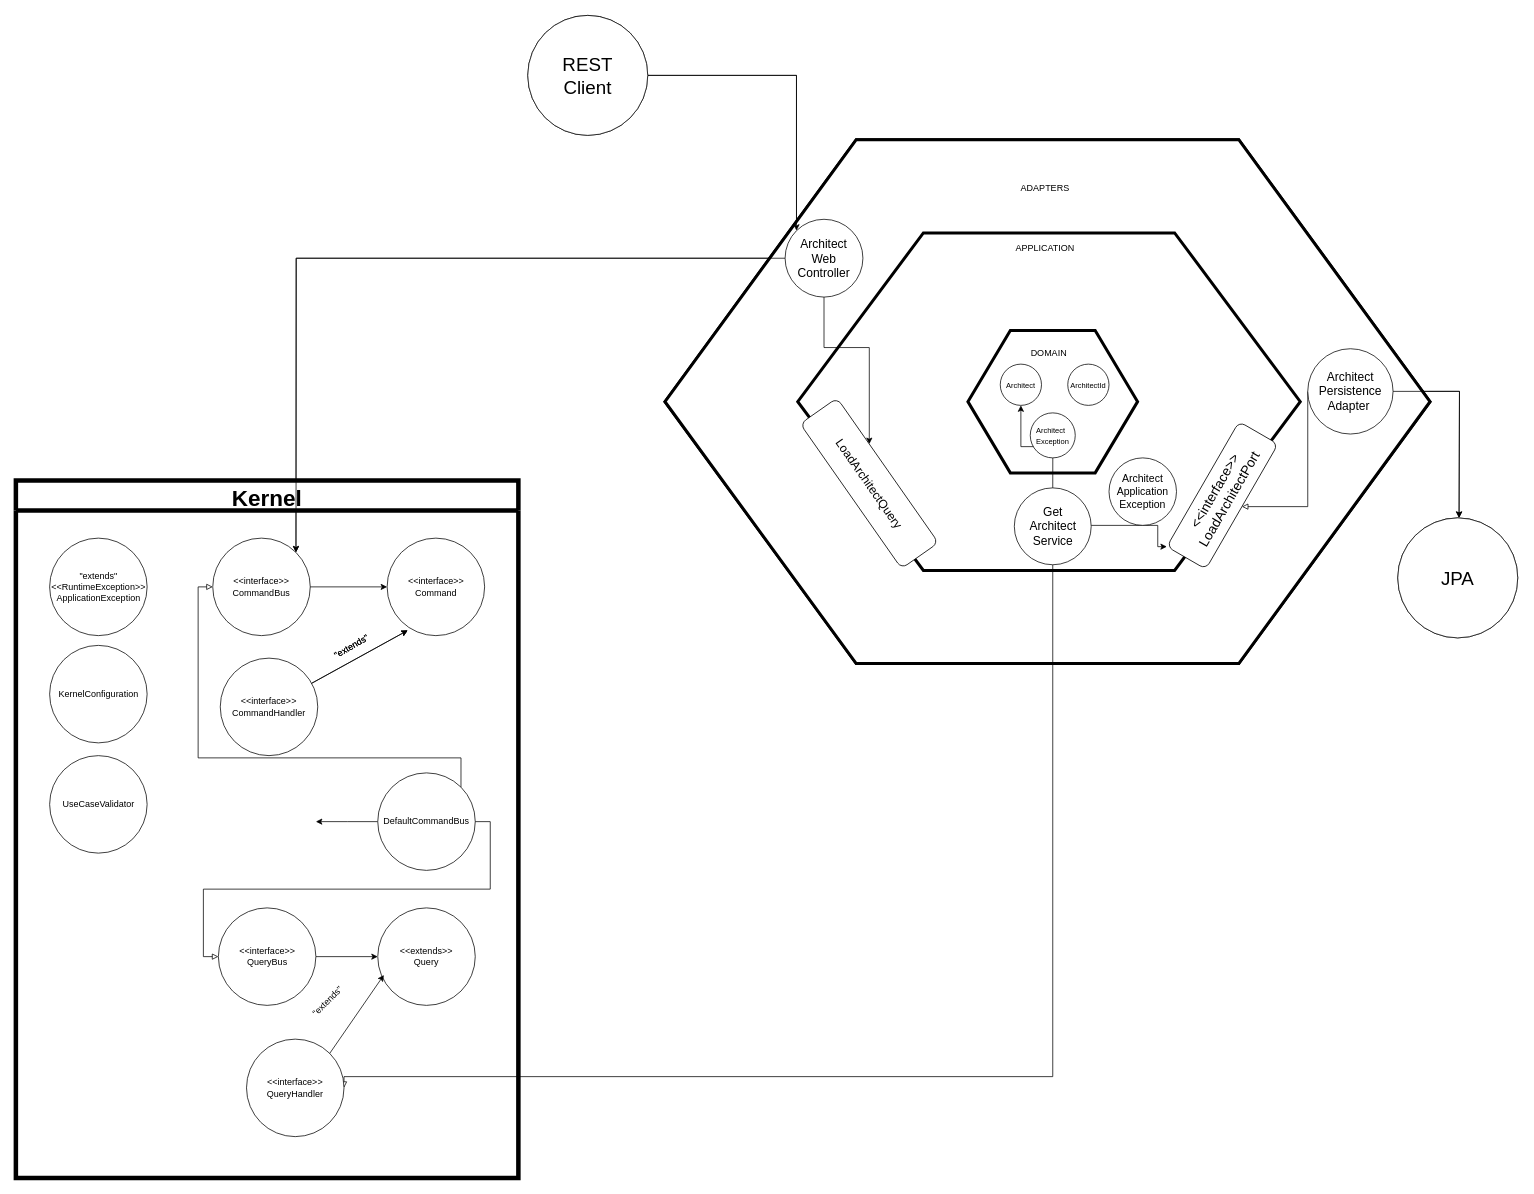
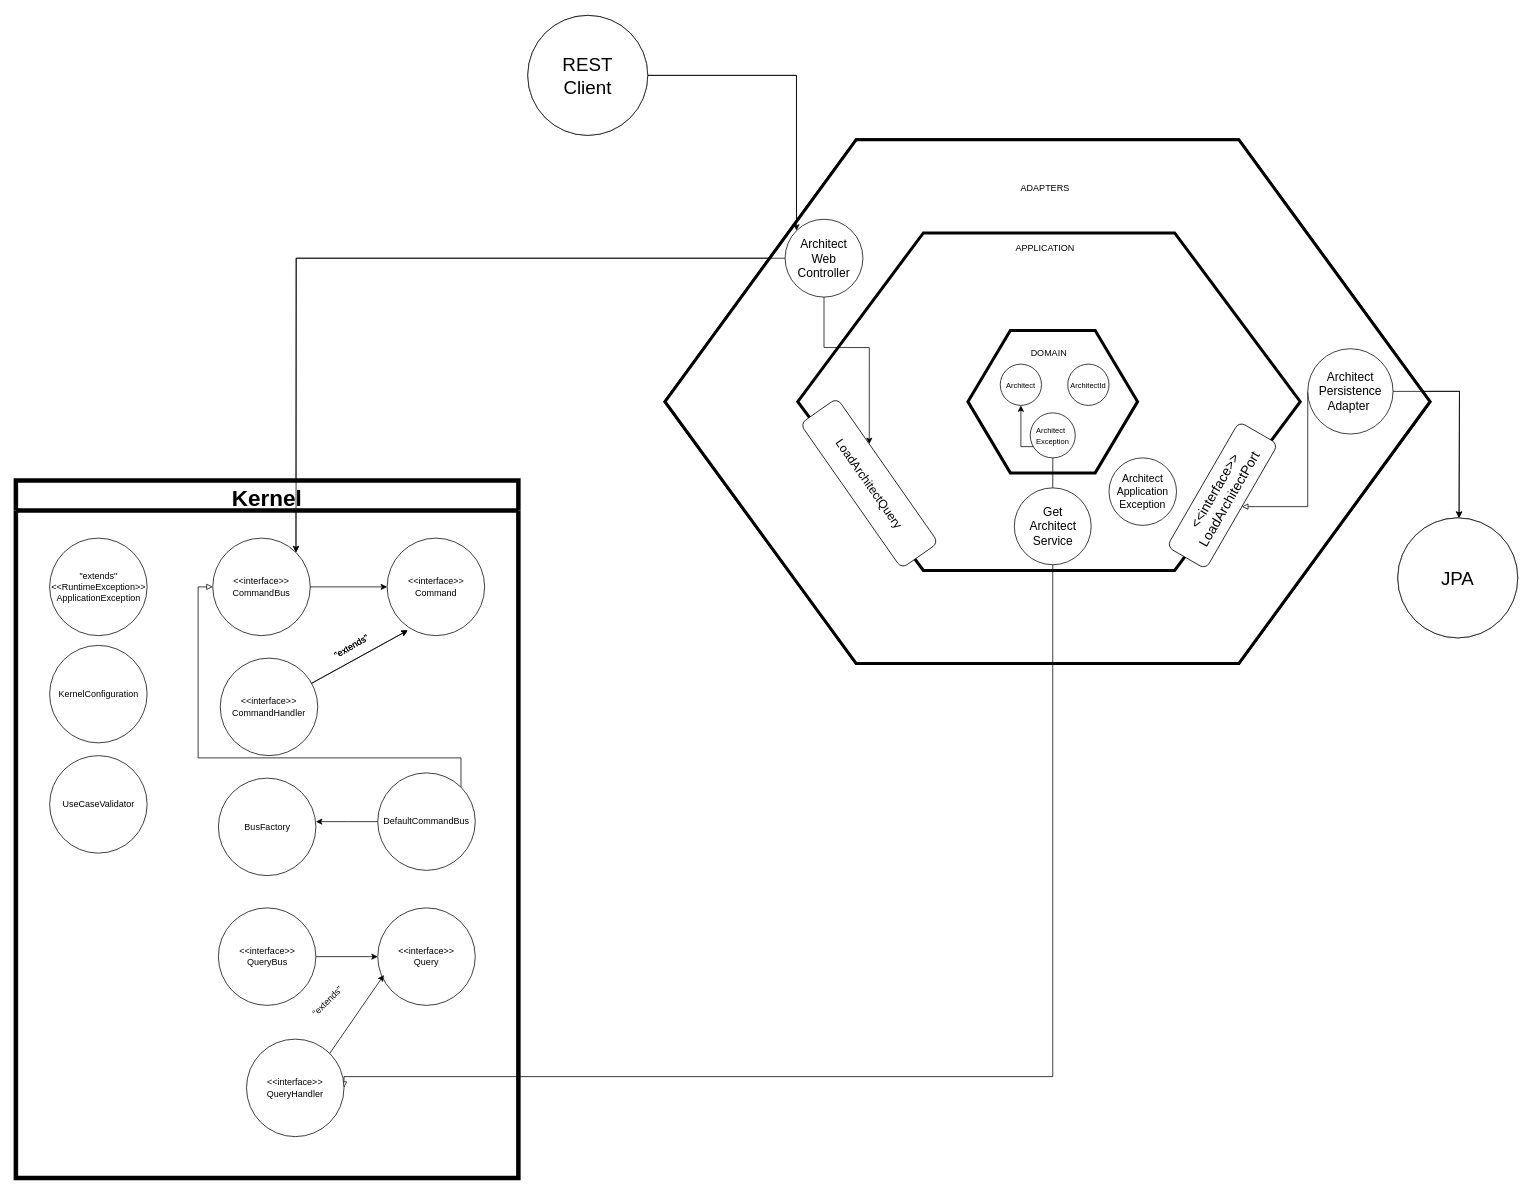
(1162, 547) -> none
none -> (267, 827)
(350, 889) -> none
(426, 957) -> (426, 957)
